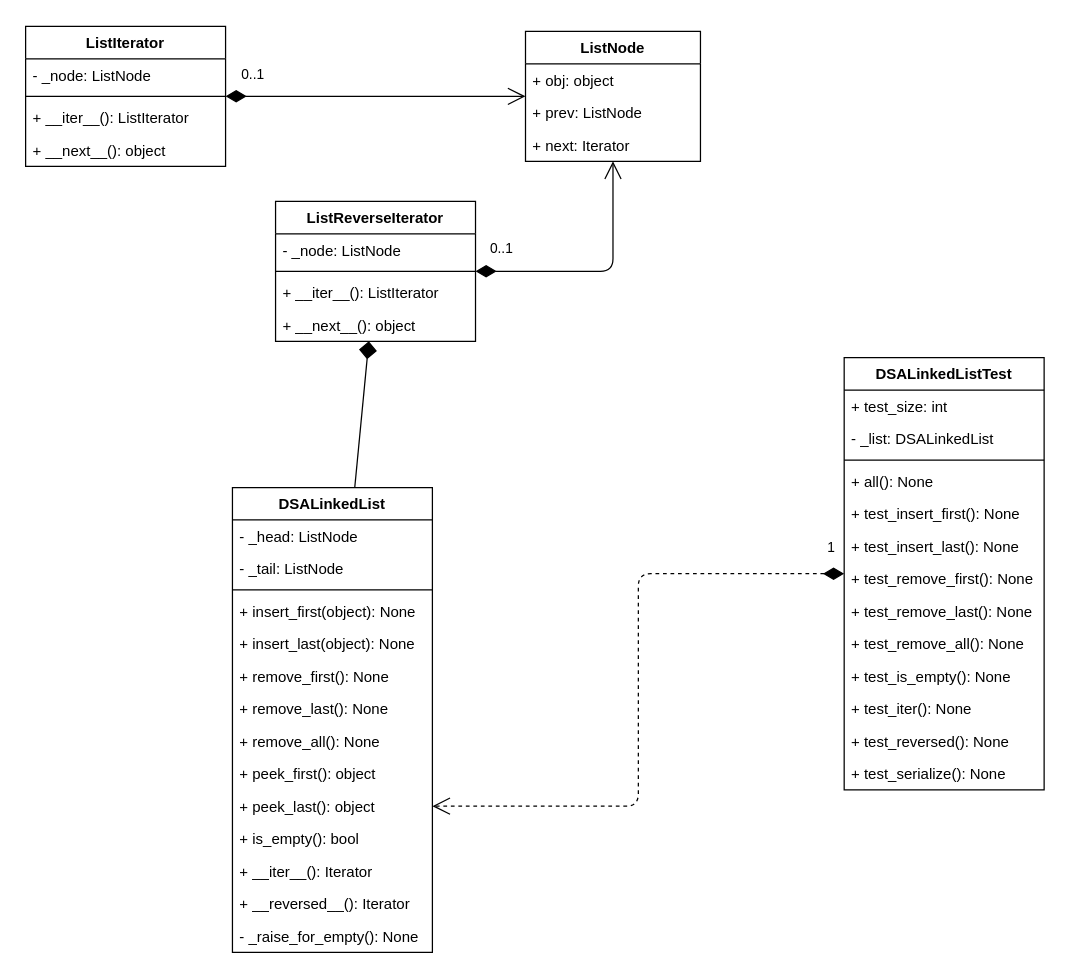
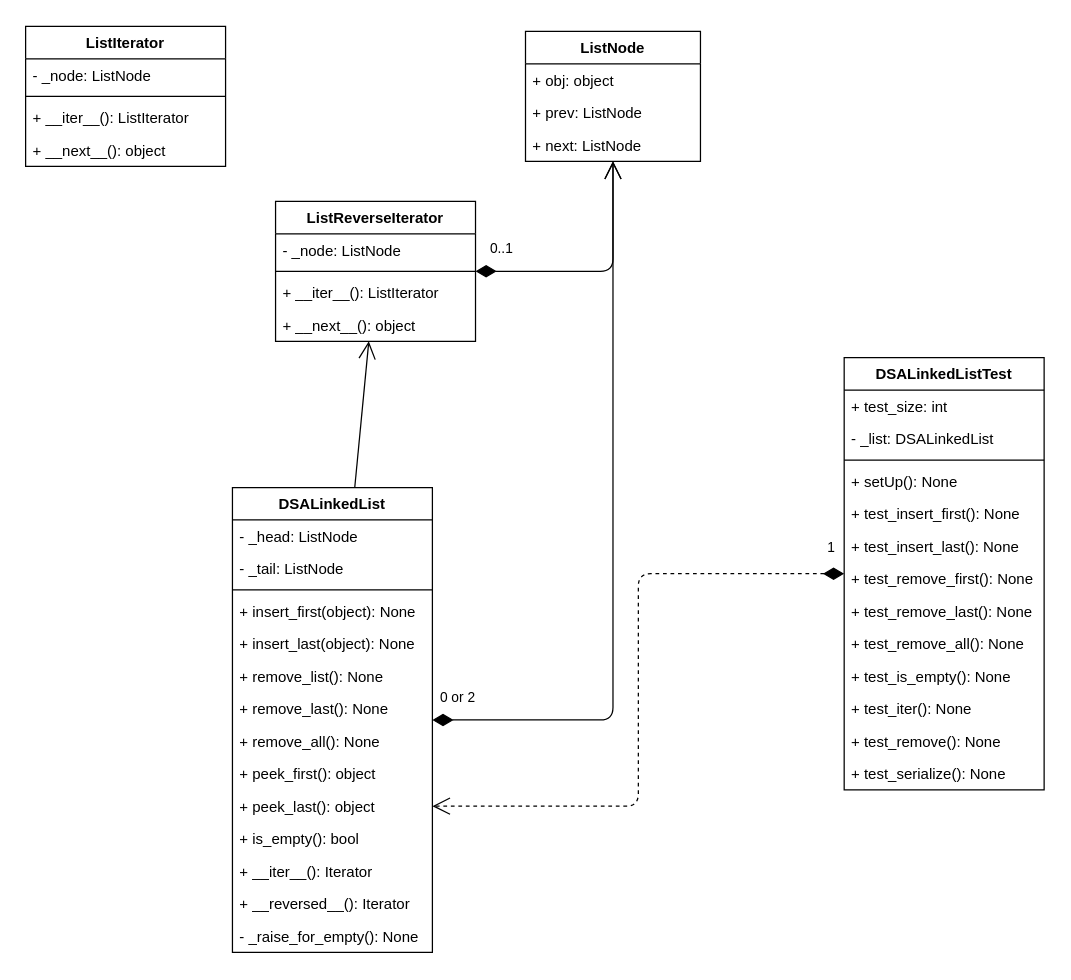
(384, 96) -> none
(594, 146) -> (592, 146)
(367, 359) -> (368, 352)
(896, 482) -> (908, 482)
none -> (613, 568)
(324, 677) -> (318, 677)
(942, 742) -> (934, 742)
